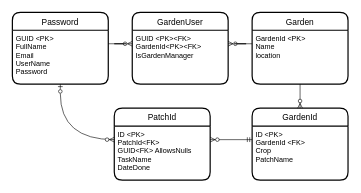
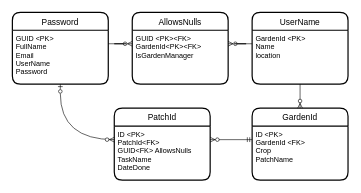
(180, 22) -> (180, 22)
(300, 22) -> (300, 22)
